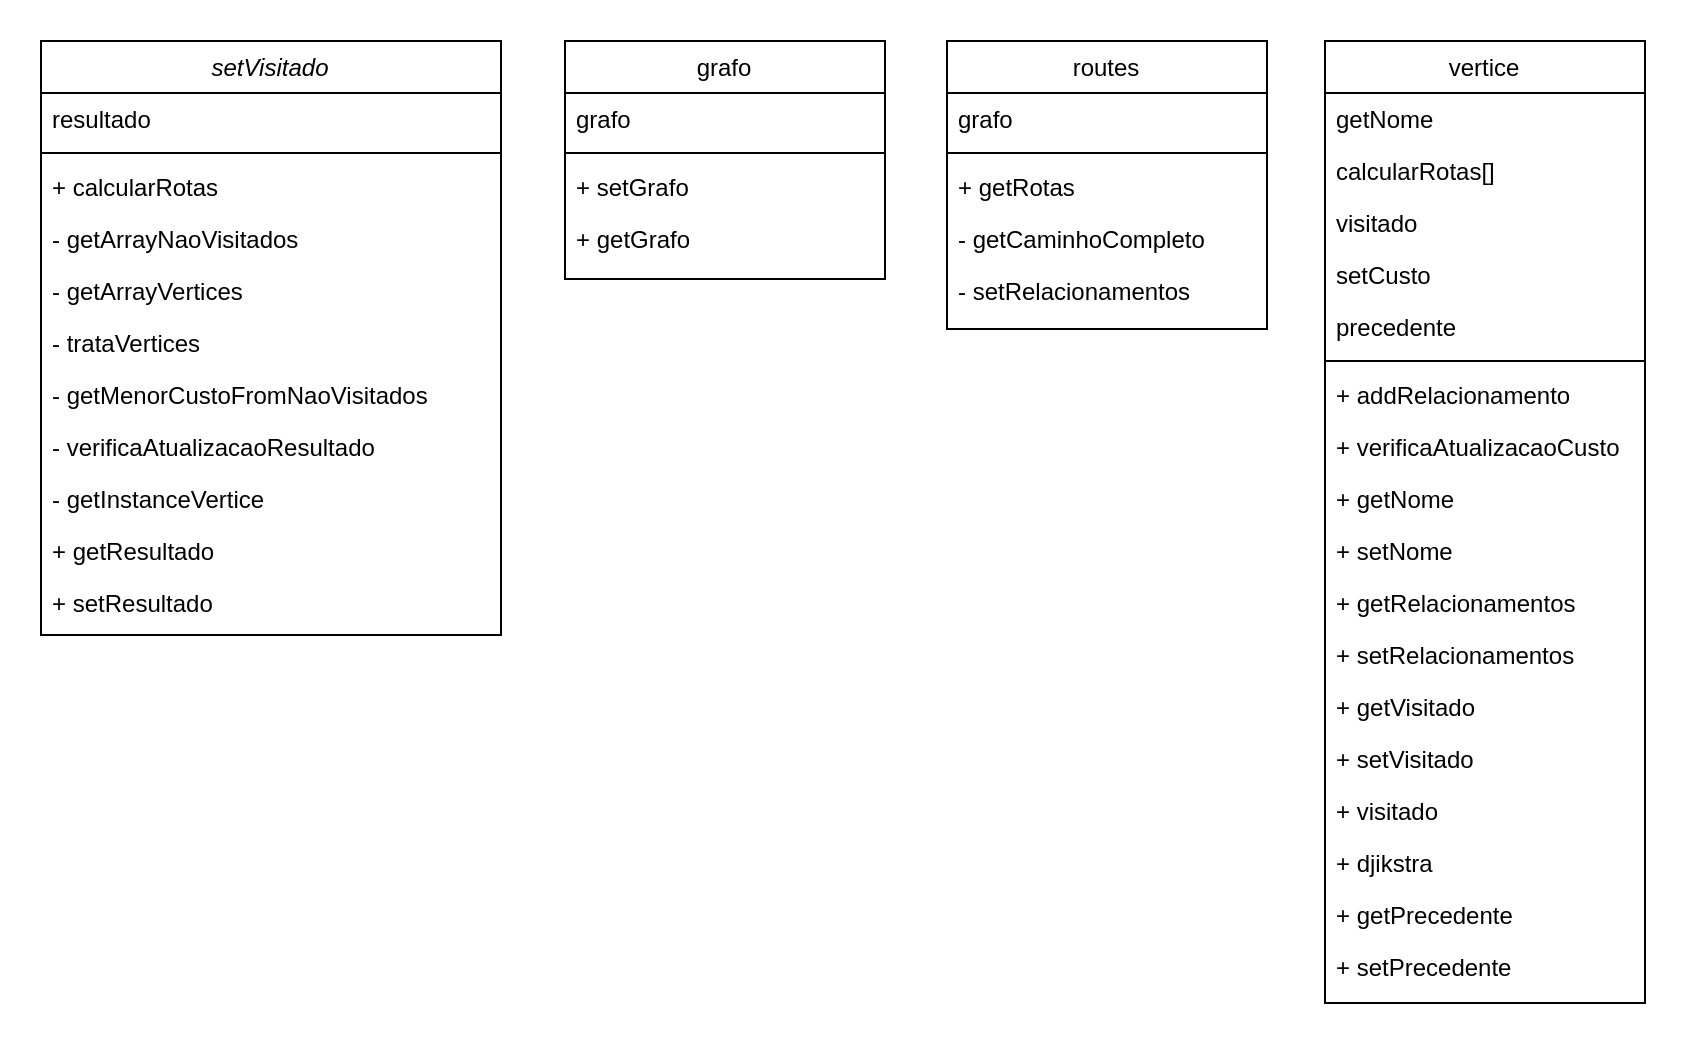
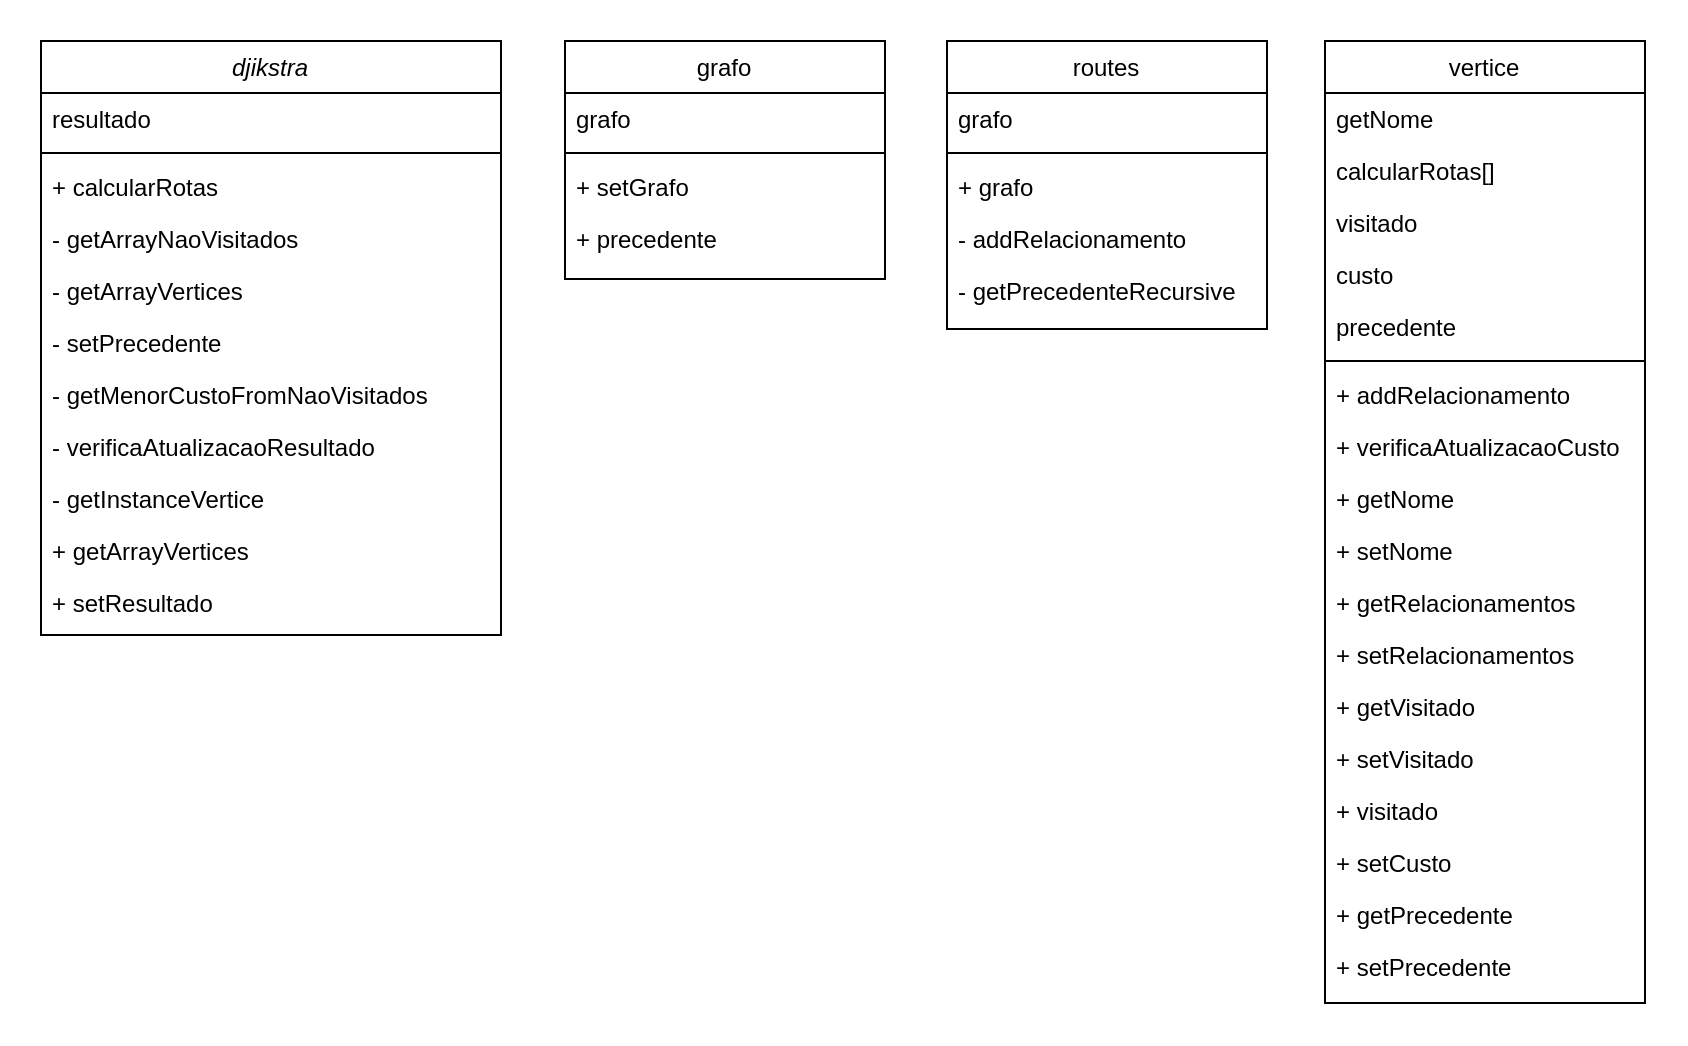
(270, 68) -> (270, 68)
(1022, 188) -> (1002, 188)
(640, 240) -> (654, 240)
(1086, 240) -> (1079, 240)
(1390, 276) -> (1370, 276)
(1086, 292) -> (1116, 292)
(150, 344) -> (153, 344)
(143, 552) -> (170, 552)
(1400, 864) -> (1403, 864)
